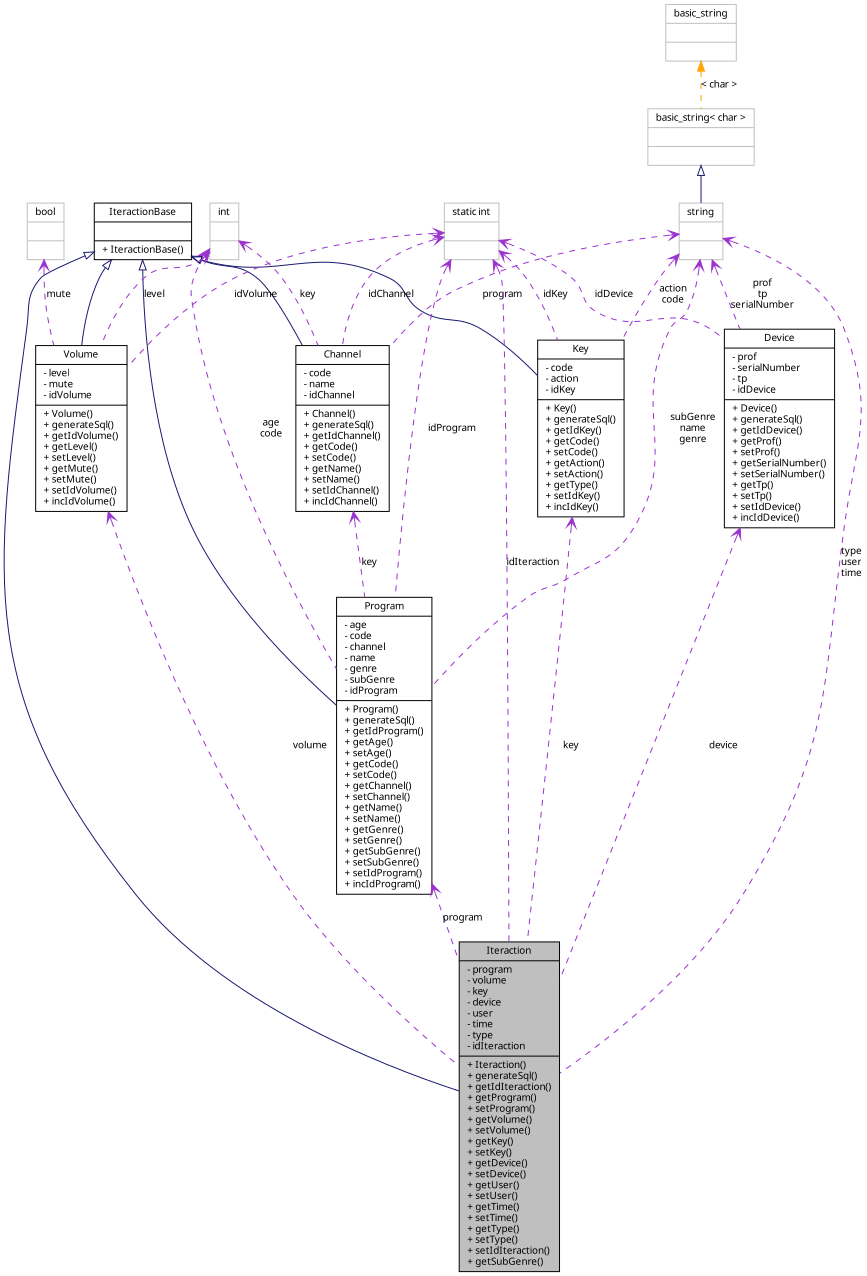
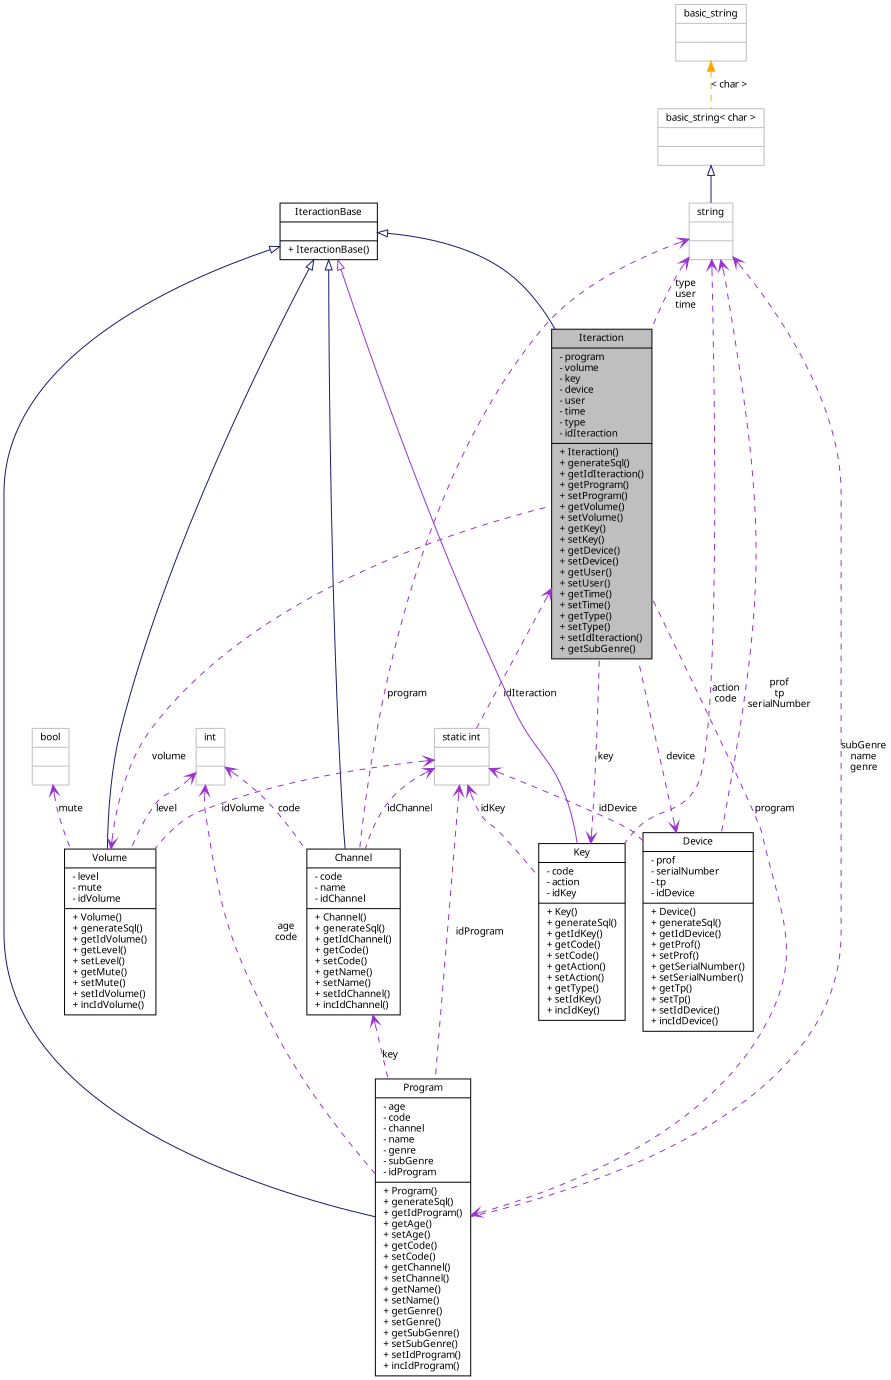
(385, 277) -> (449, 562)
(308, 294) -> (289, 809)
(507, 605) -> (512, 663)
